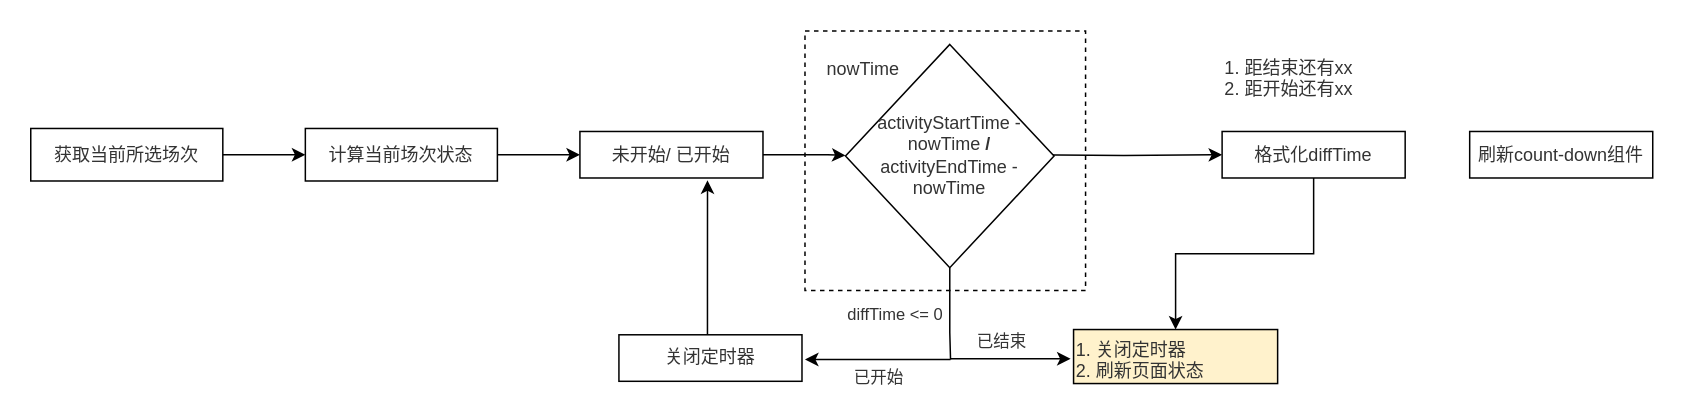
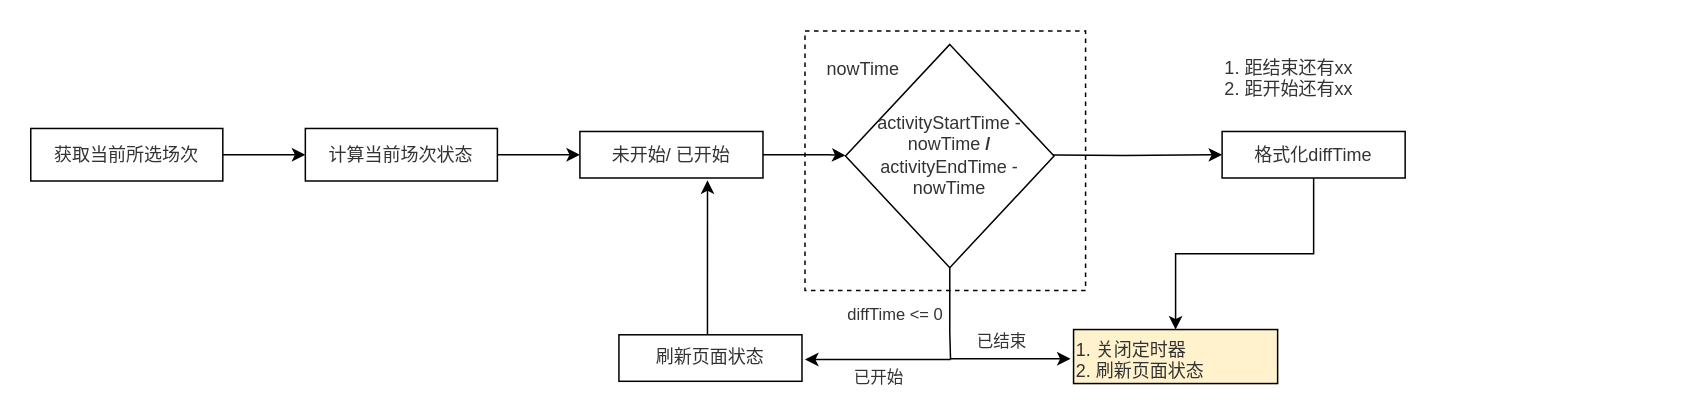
(1561, 155) -> none
(710, 358) -> (710, 358)
